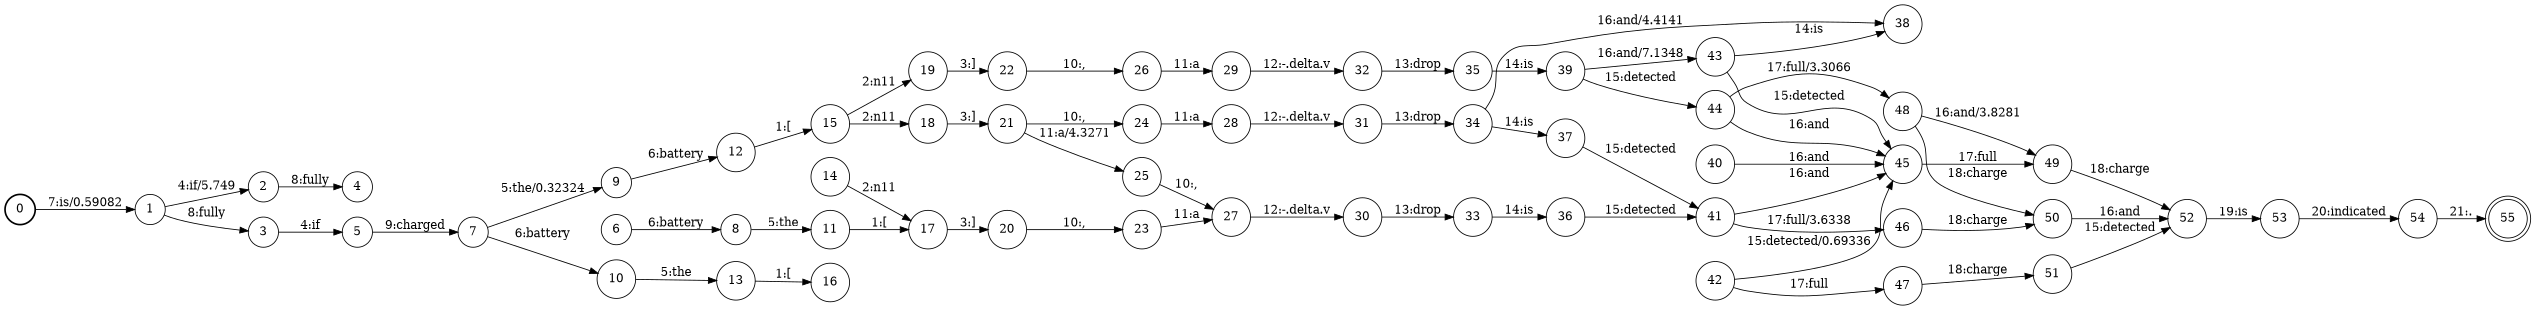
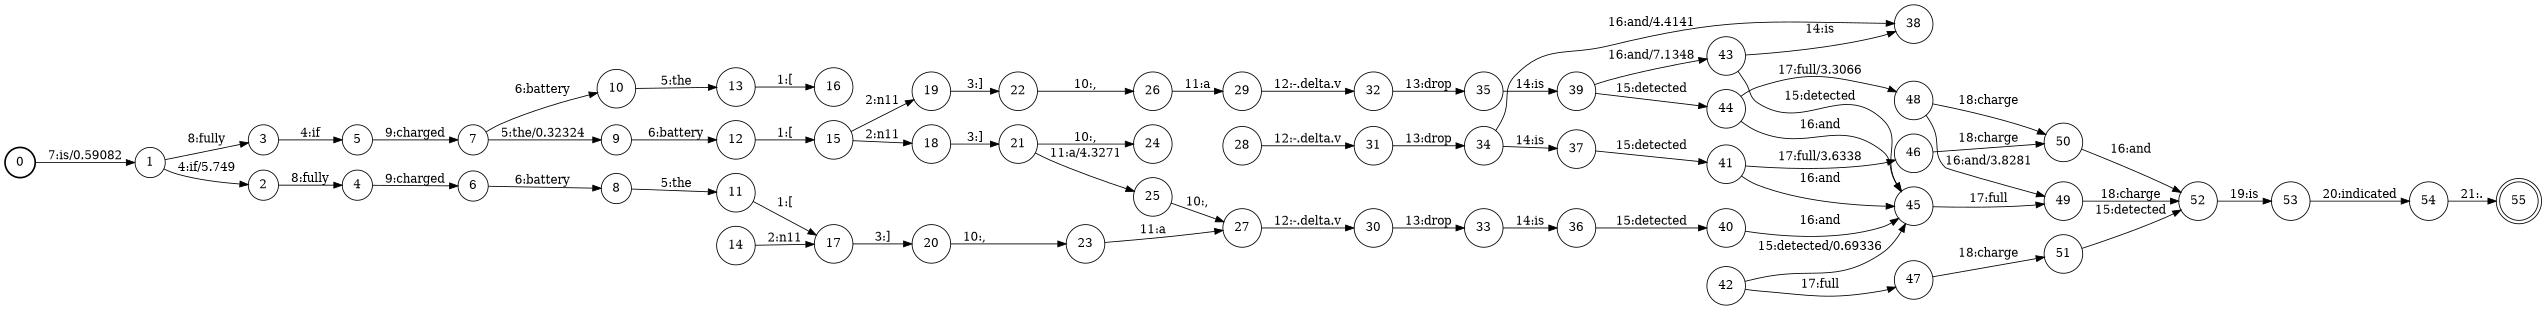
(1182, 124) -> none
none -> (411, 186)
(1636, 217) -> (1647, 228)
